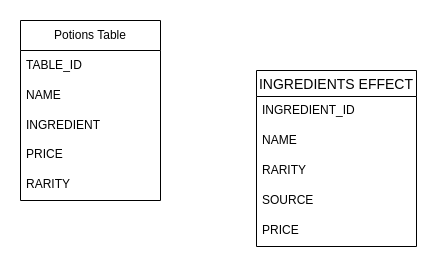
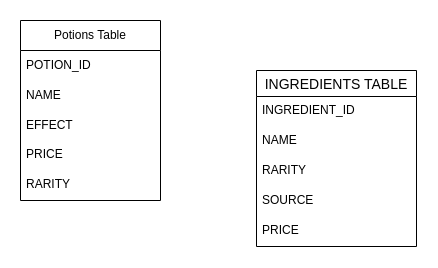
(53, 66) -> (57, 66)
(336, 84) -> (336, 84)
(60, 126) -> (47, 126)
